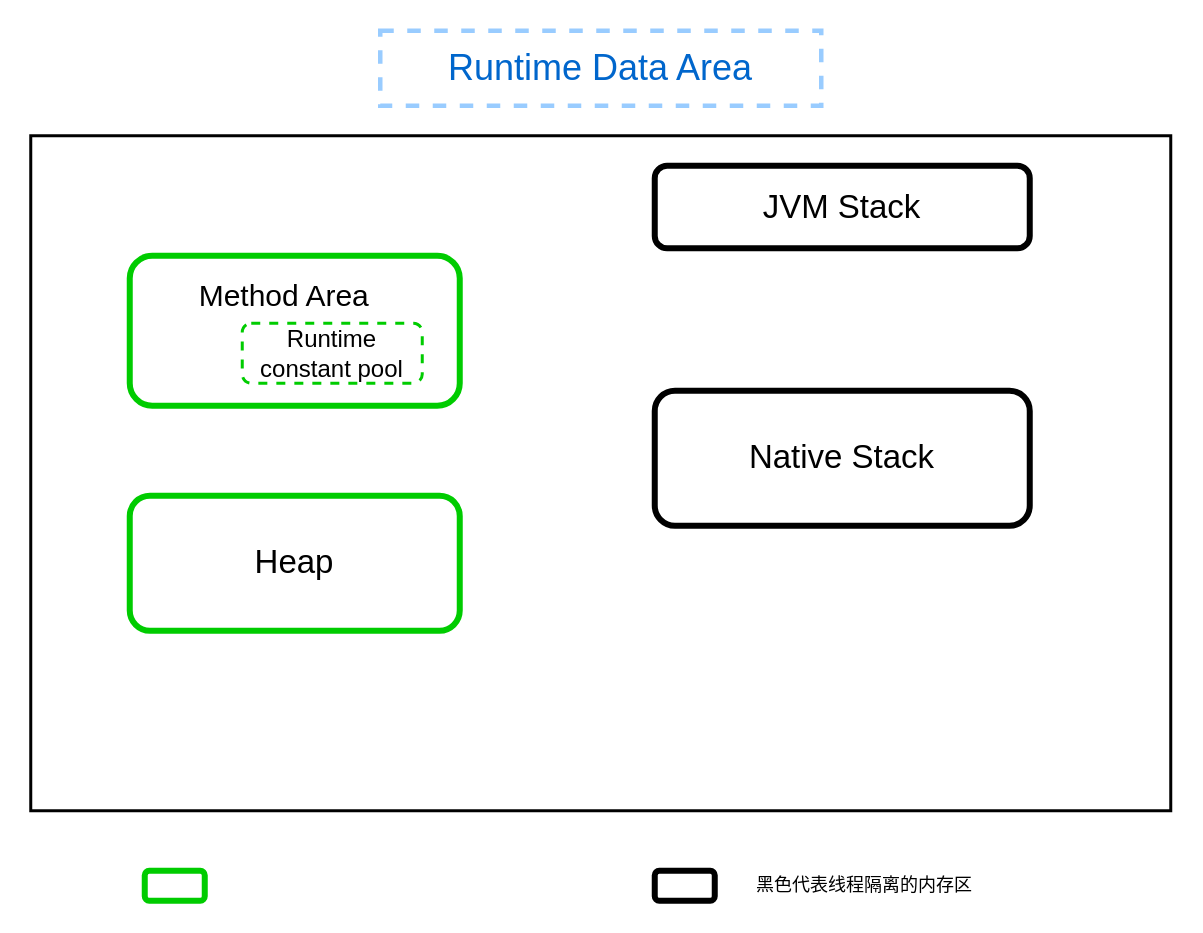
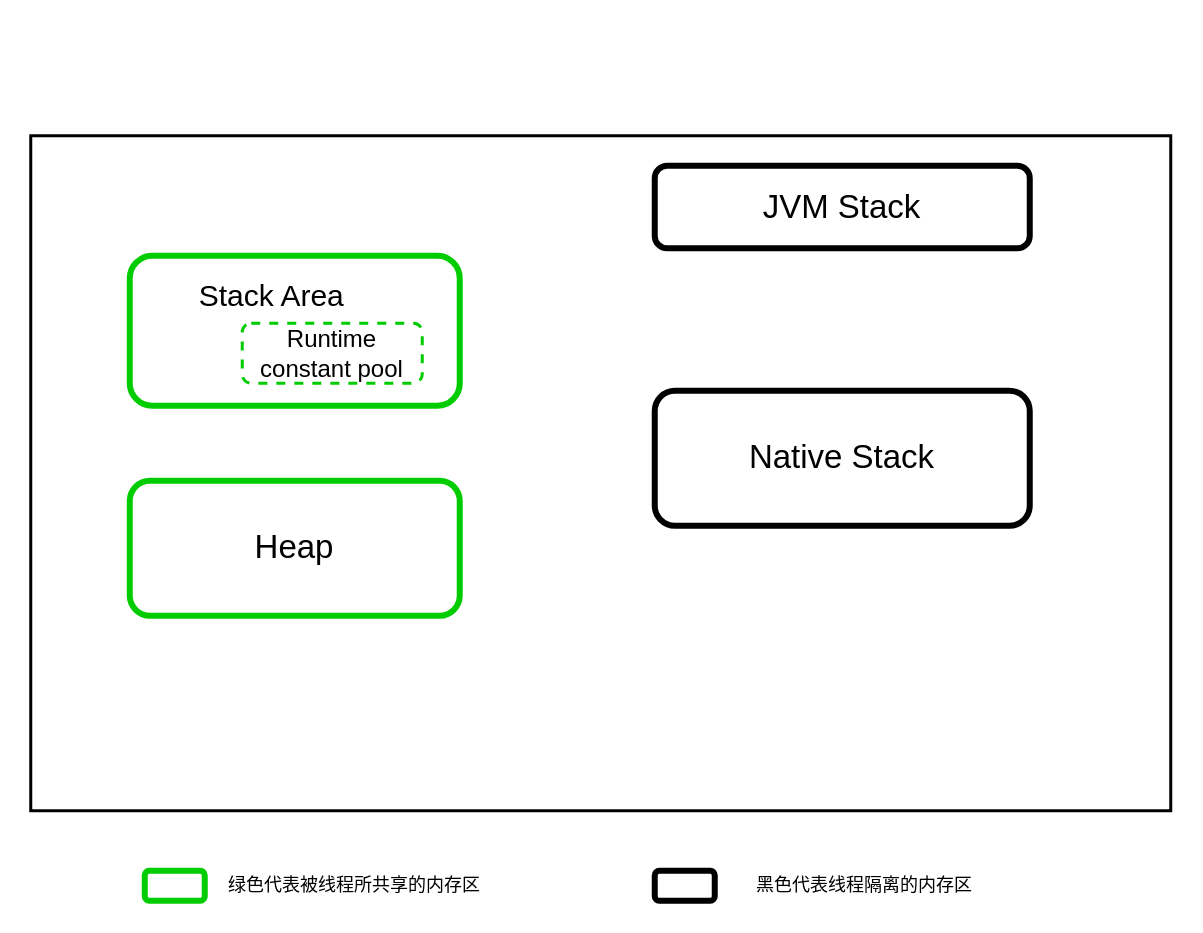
(601, 68) -> none
(186, 331) -> (181, 331)
(295, 563) -> (295, 548)
none -> (355, 886)
